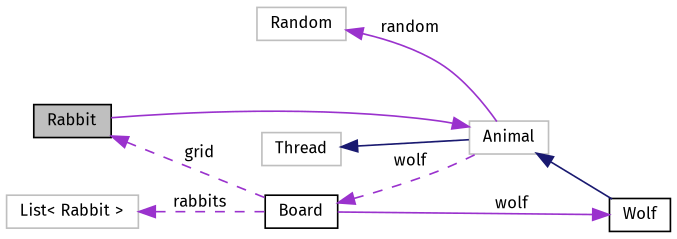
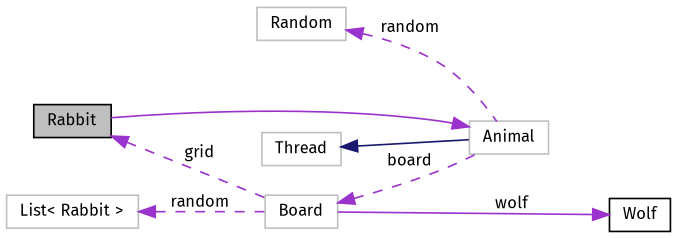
(439, 63) -> (439, 63)
(408, 161) -> (408, 161)
(581, 181) -> none
(198, 203) -> (198, 203)
(301, 212) -> (301, 212)
